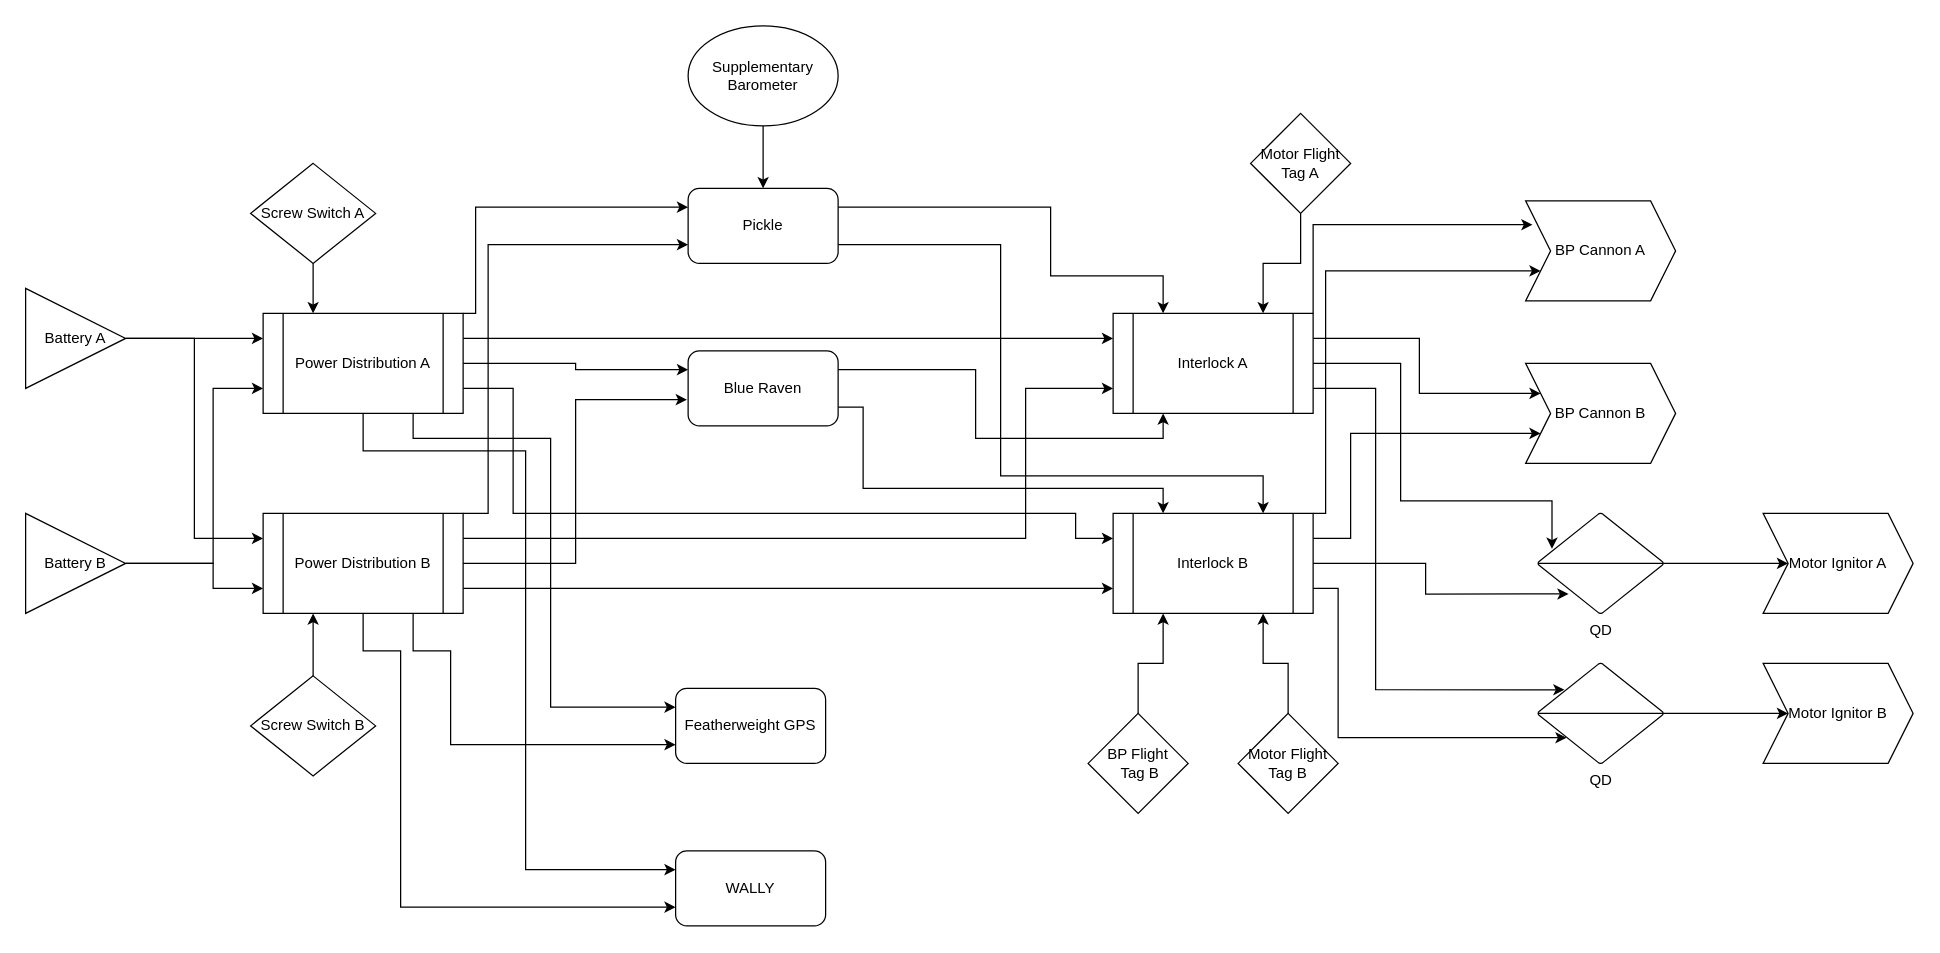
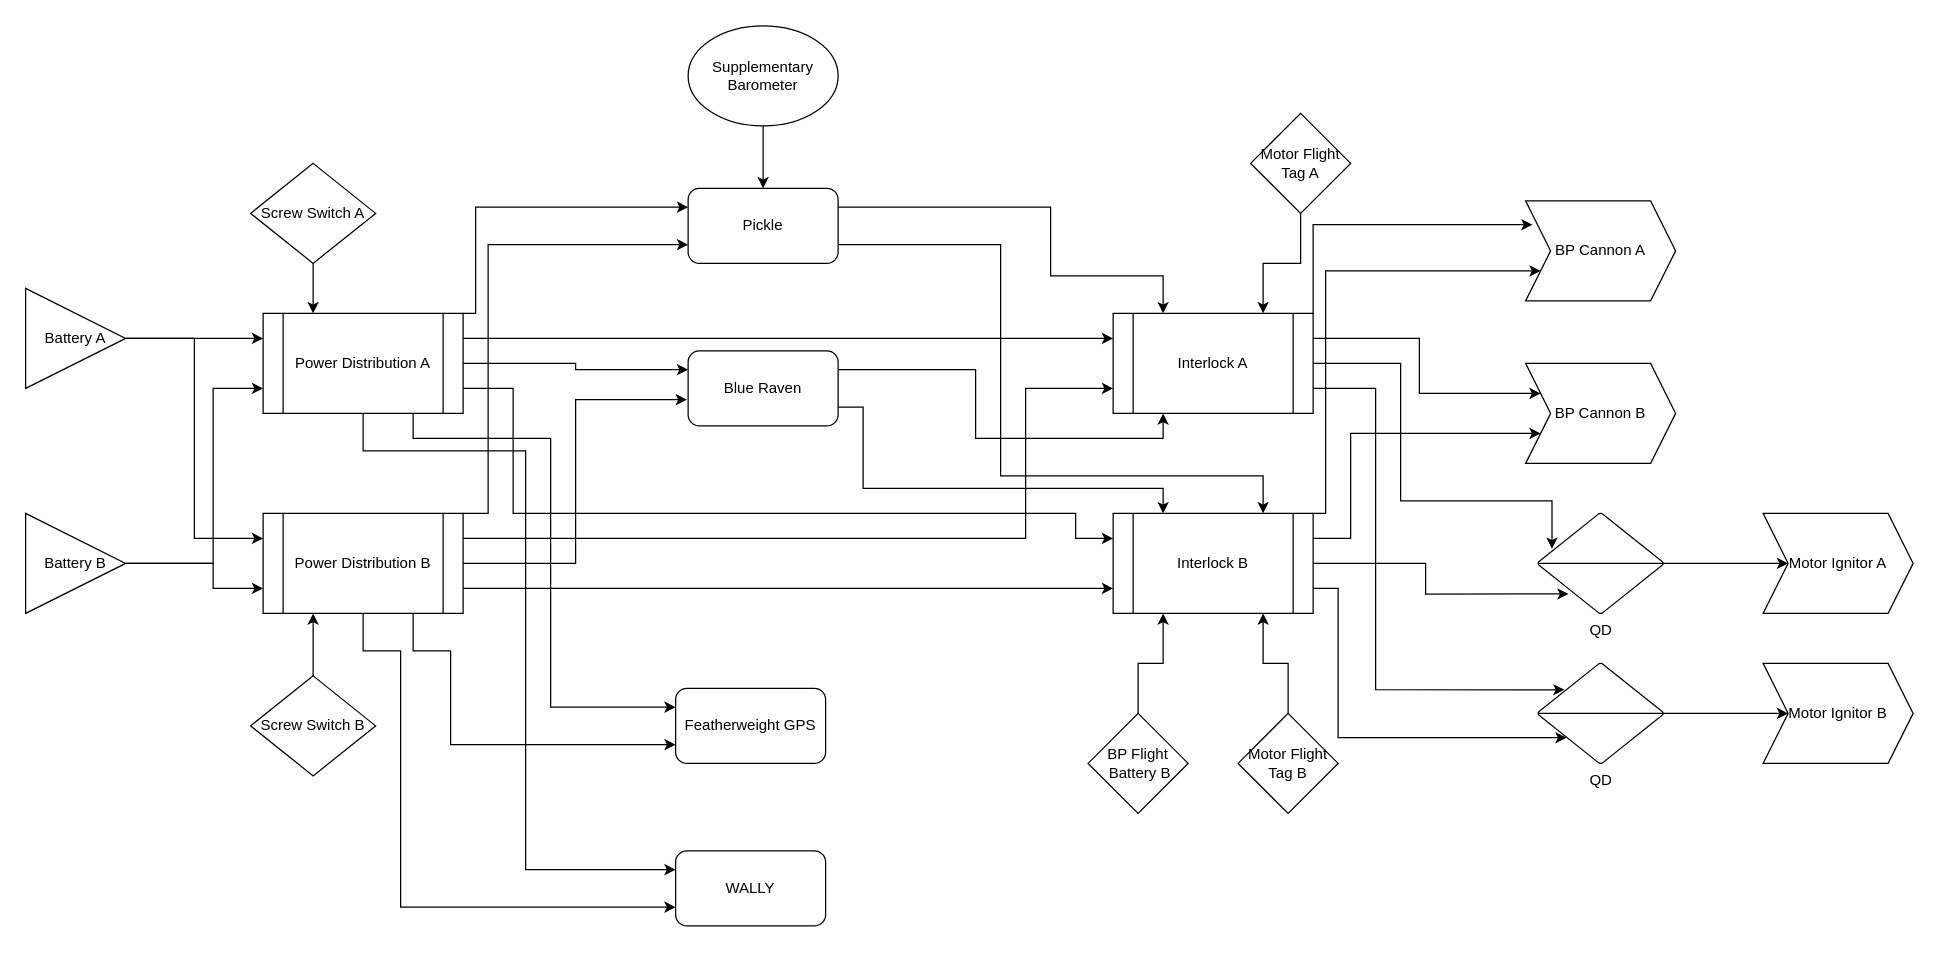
(1138, 763) -> (1138, 763)
